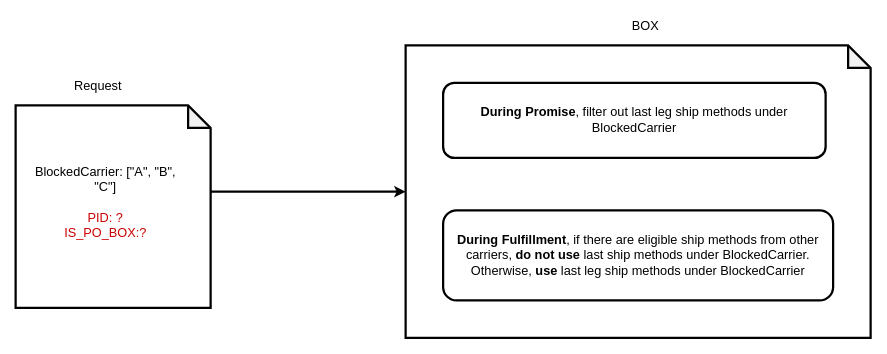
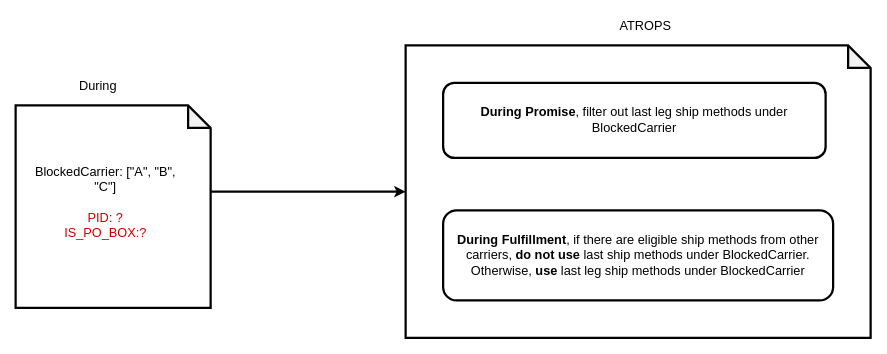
(645, 27) -> (645, 27)
(98, 87) -> (98, 87)
